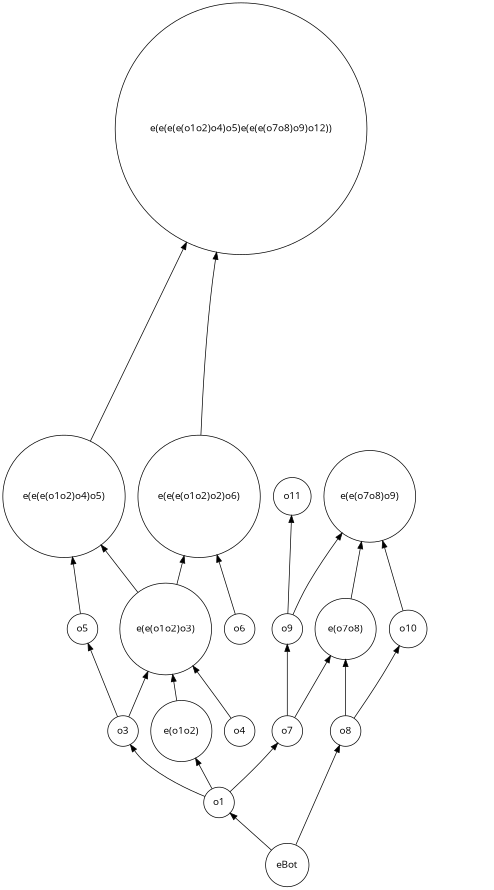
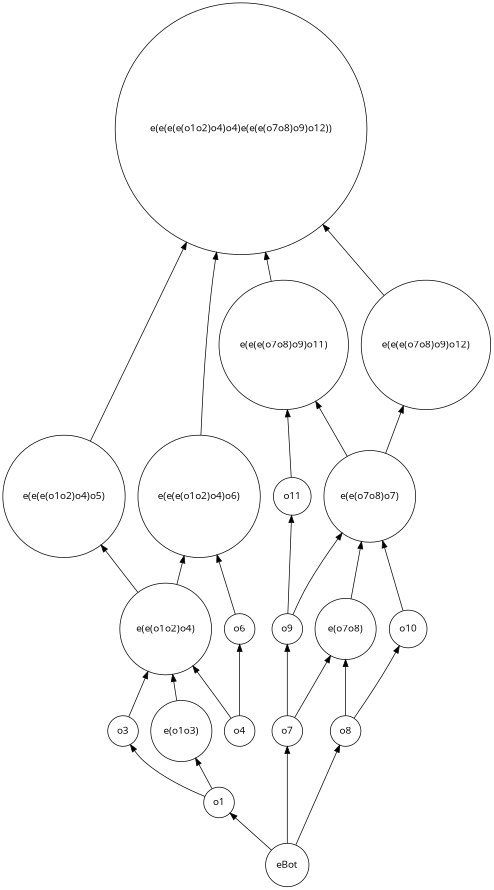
(241, 129) -> (241, 129)
none -> (284, 345)
none -> (426, 345)
(199, 496) -> (199, 496)
(370, 496) -> (370, 496)
(82, 629) -> none
(166, 629) -> (166, 629)
none -> (240, 684)
(181, 731) -> (181, 731)
(252, 771) -> (287, 798)
